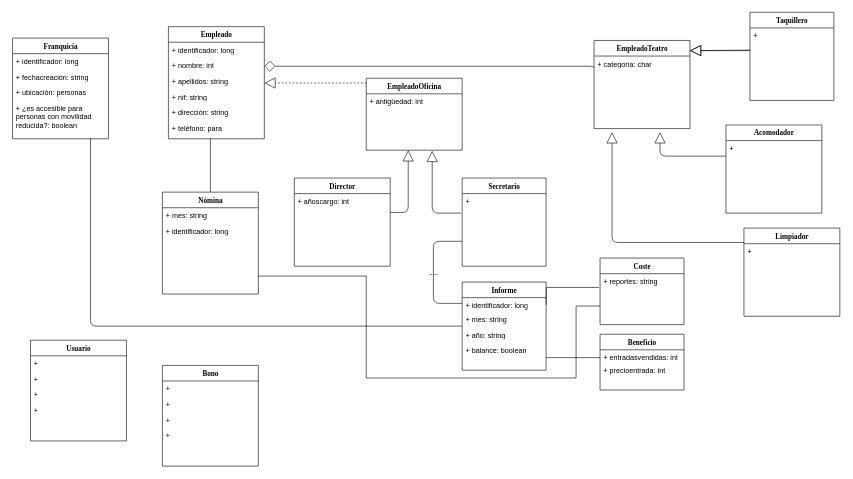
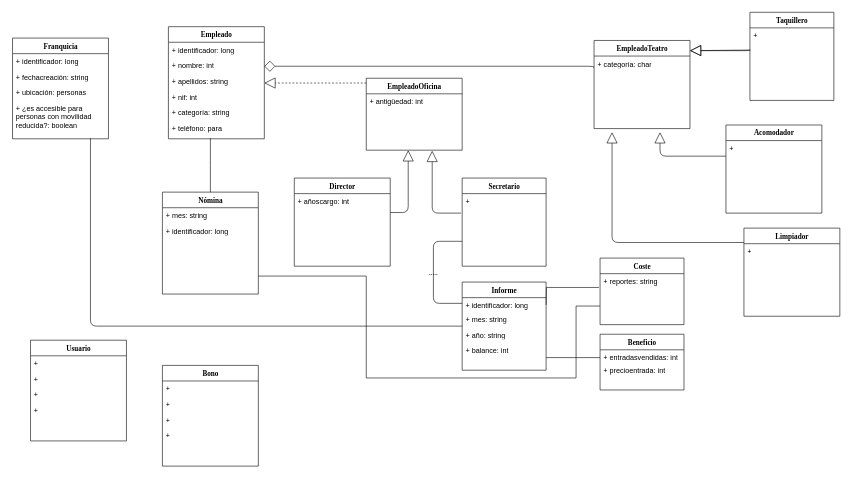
(193, 98) -> (187, 98)
(205, 113) -> (206, 113)
(498, 351) -> (489, 351)
